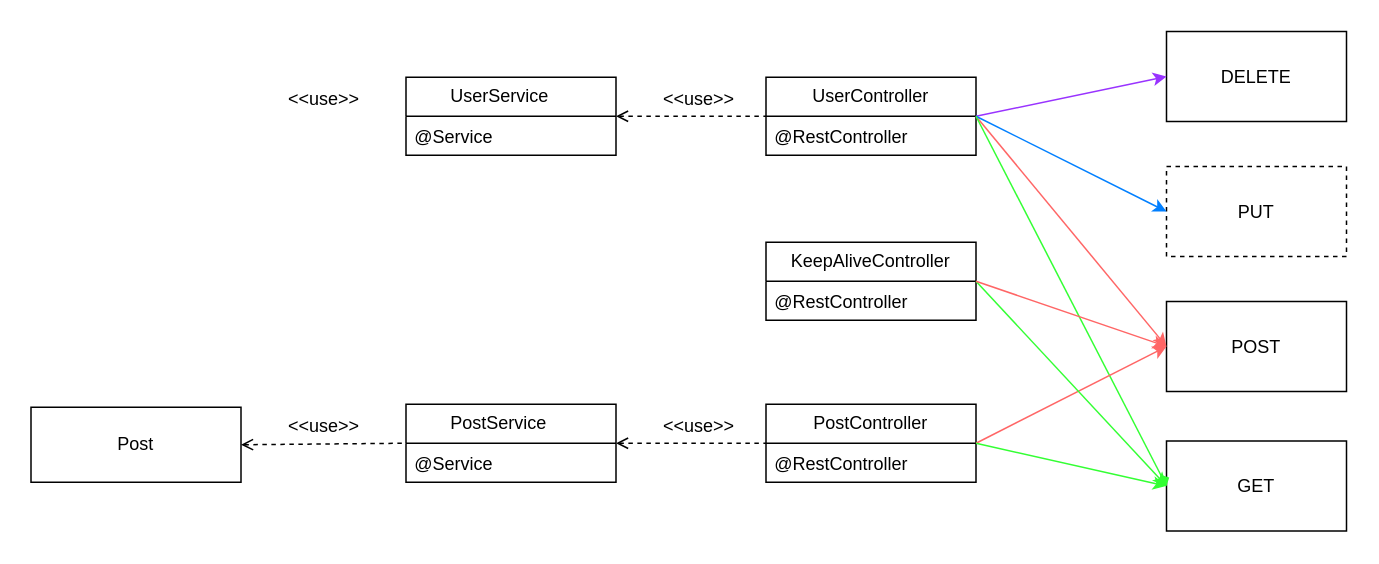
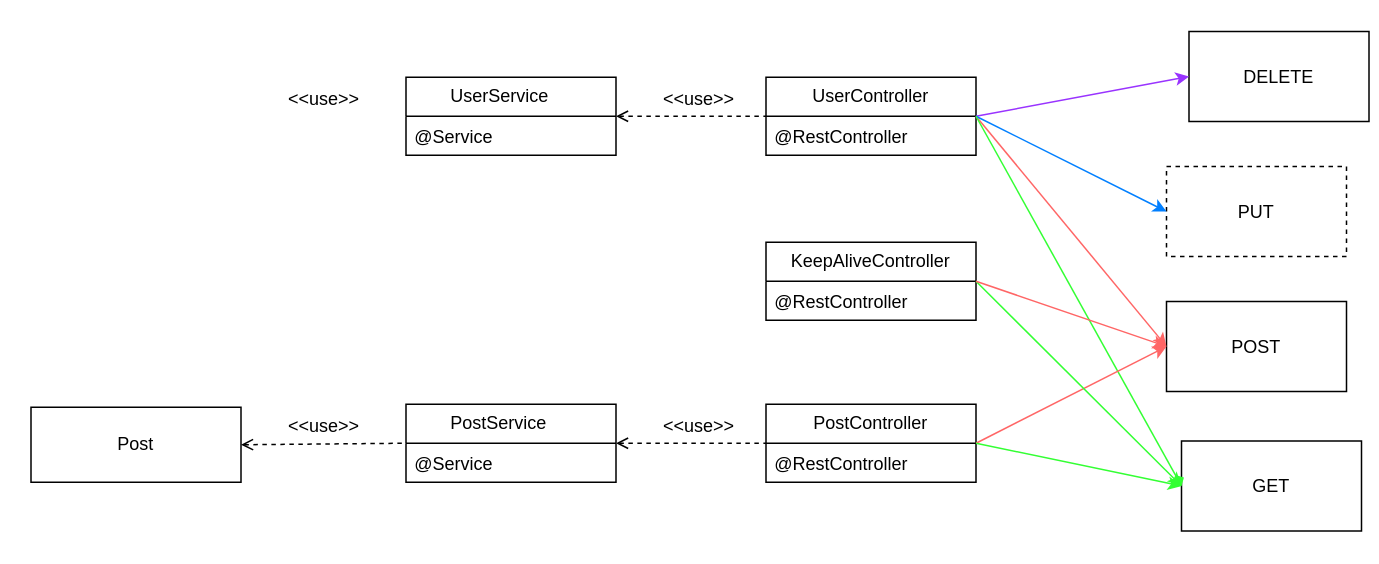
(1256, 77) -> (1279, 77)
(1256, 486) -> (1271, 486)
